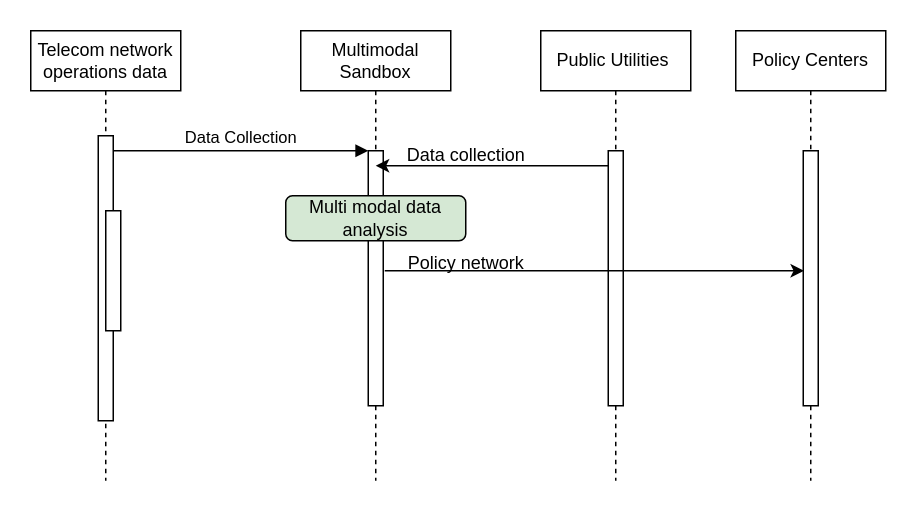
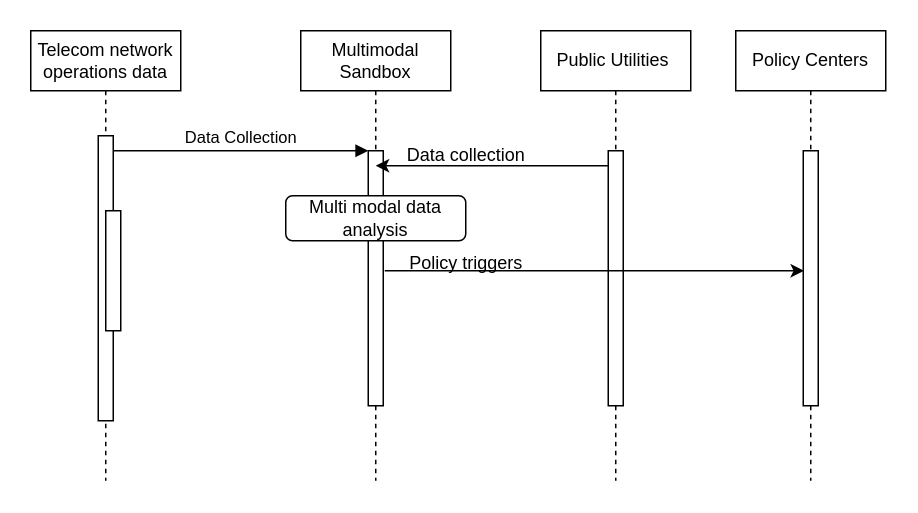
(376, 218) -> (376, 218)
(467, 263) -> (467, 263)
